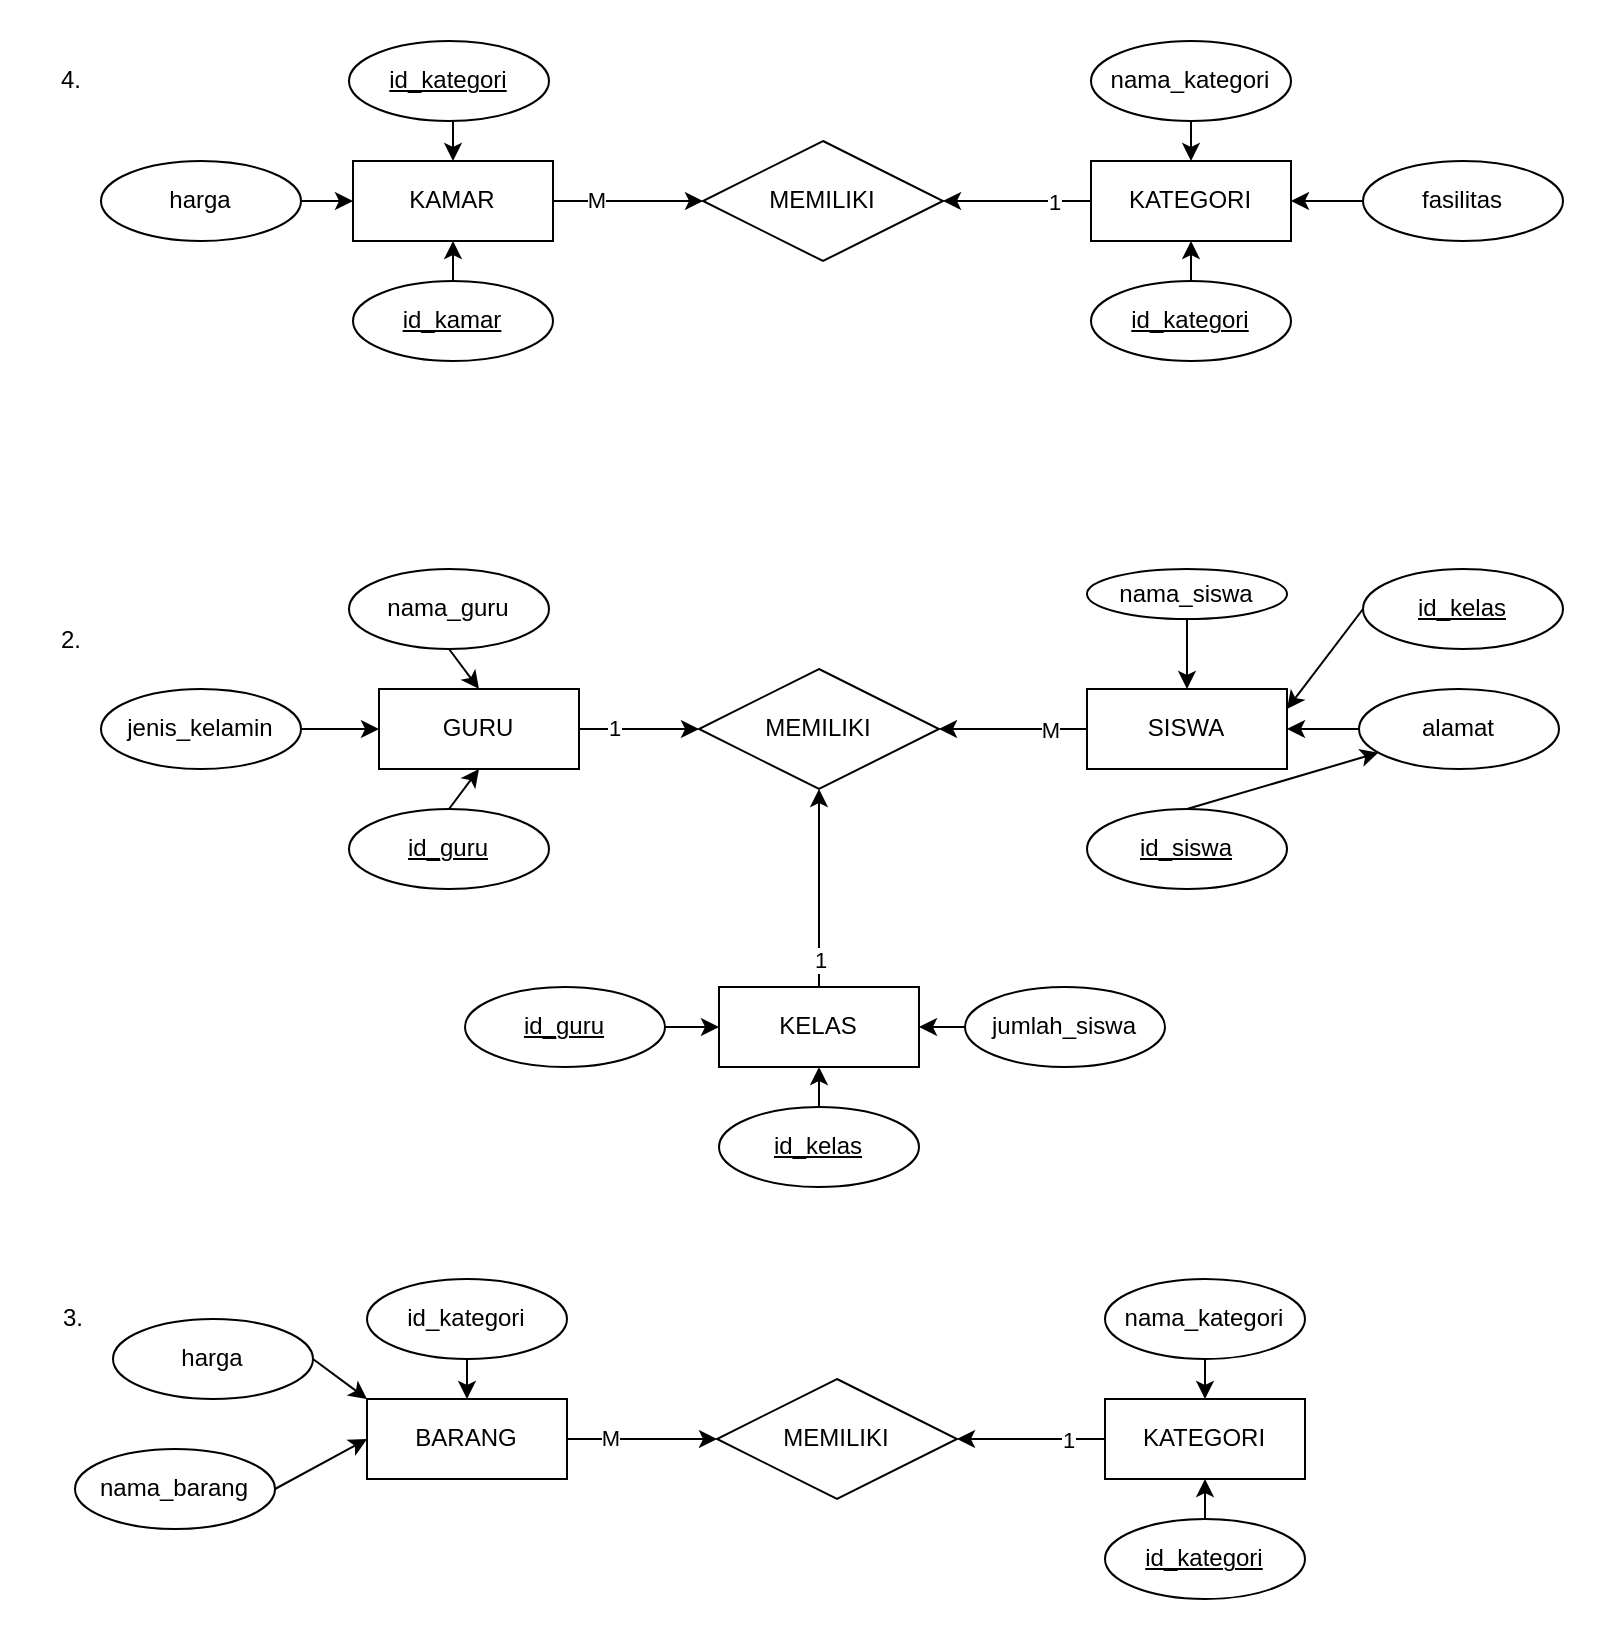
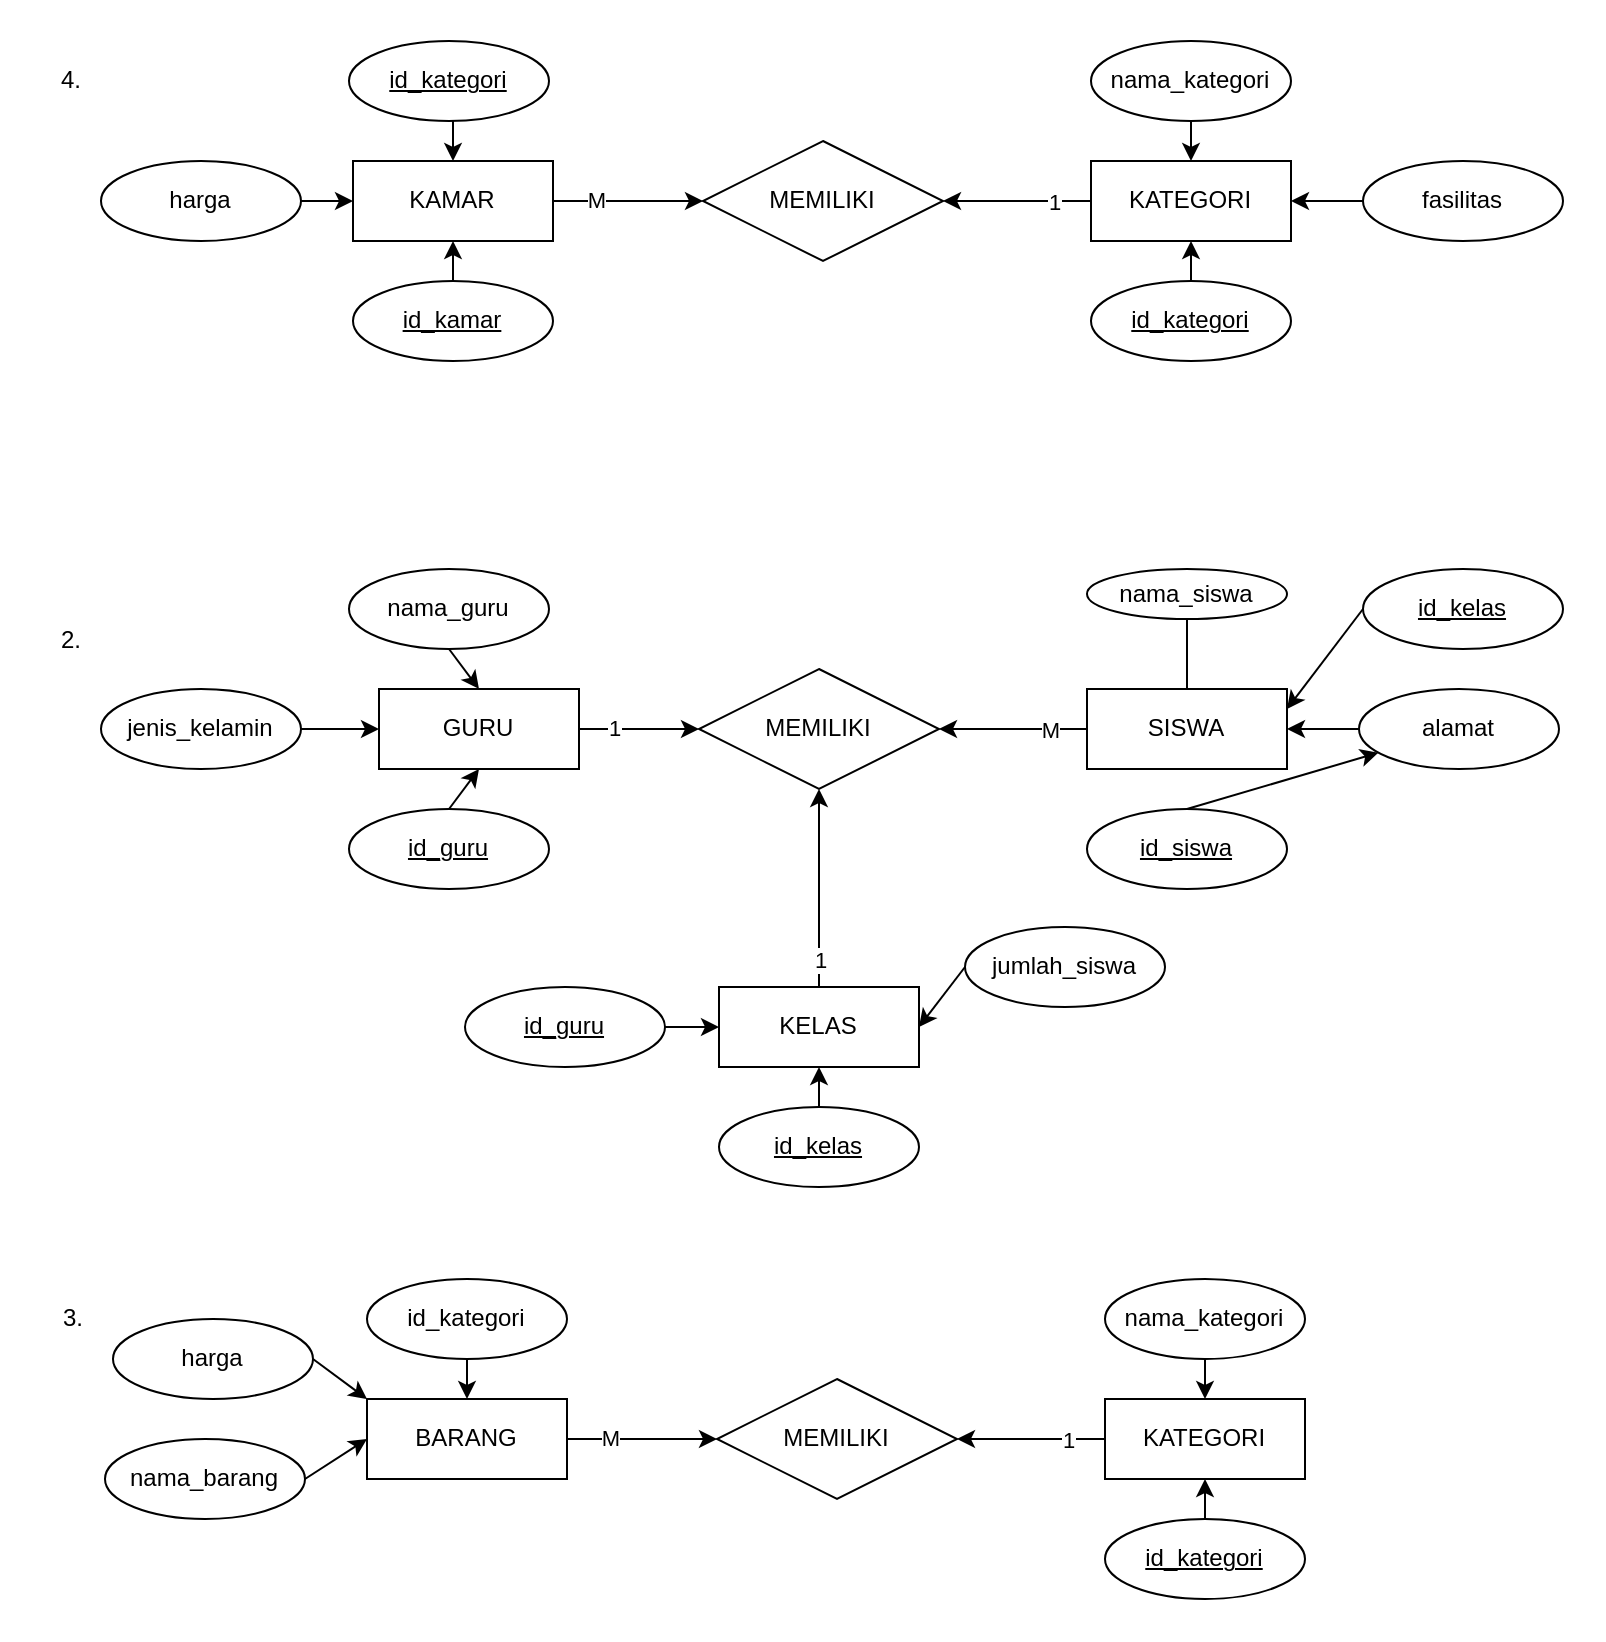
(1187, 674) -> (1187, 679)
(1065, 1027) -> (1065, 967)
(175, 1489) -> (205, 1479)
